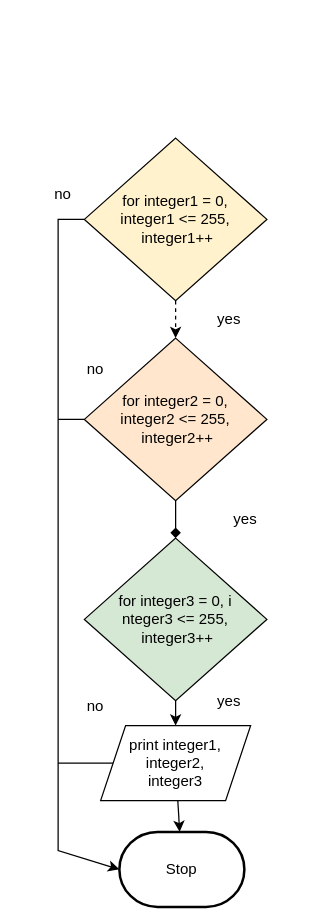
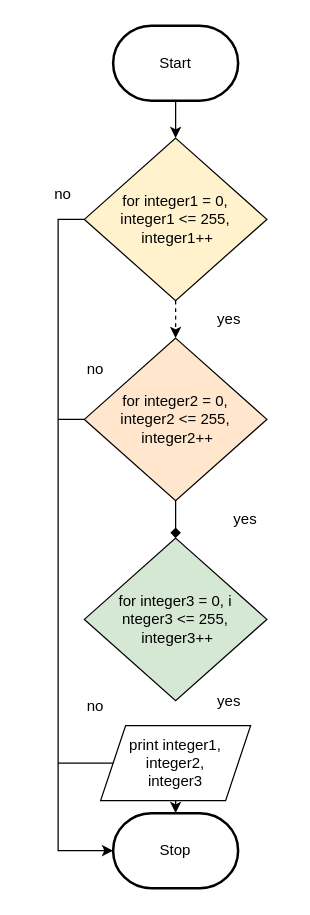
none -> (176, 63)
none -> (176, 115)
(176, 709) -> none
(182, 869) -> (176, 851)
